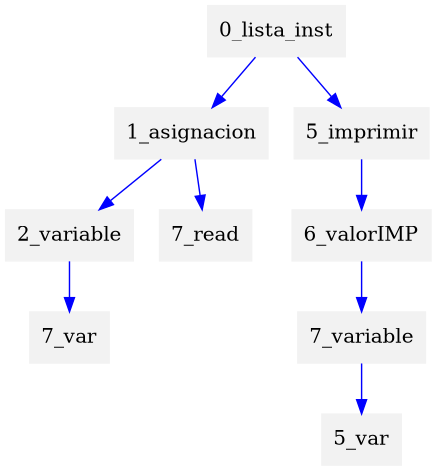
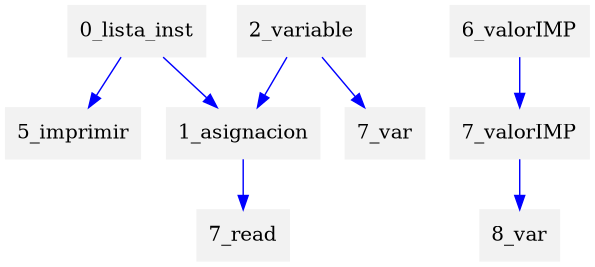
(362, 177) -> none
(136, 180) -> (276, 76)
(362, 337) -> (520, 133)
(362, 440) -> (520, 235)
